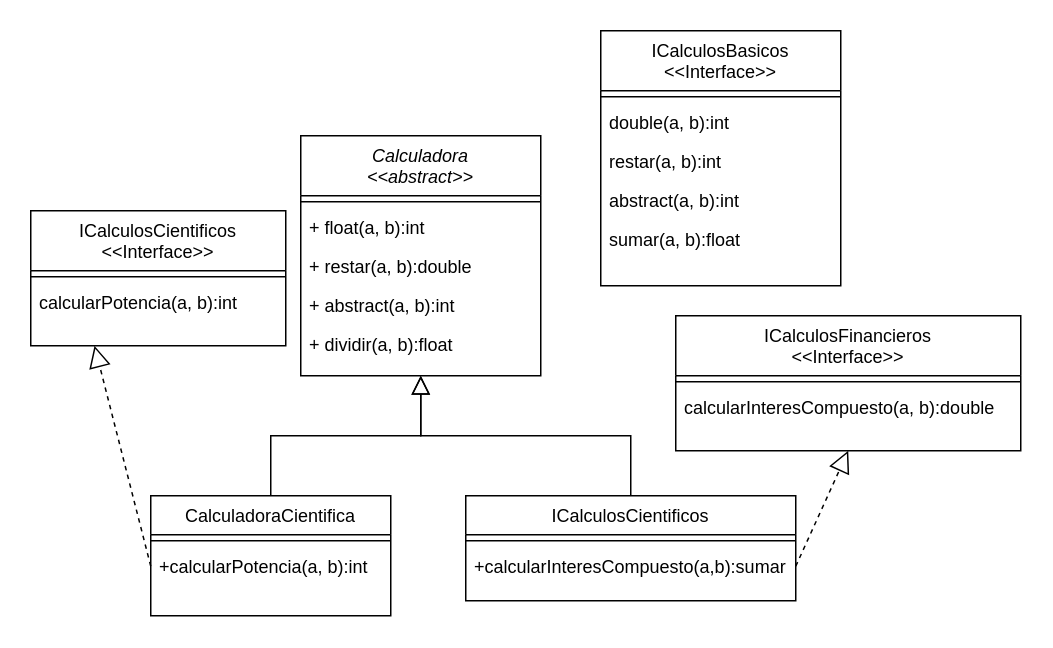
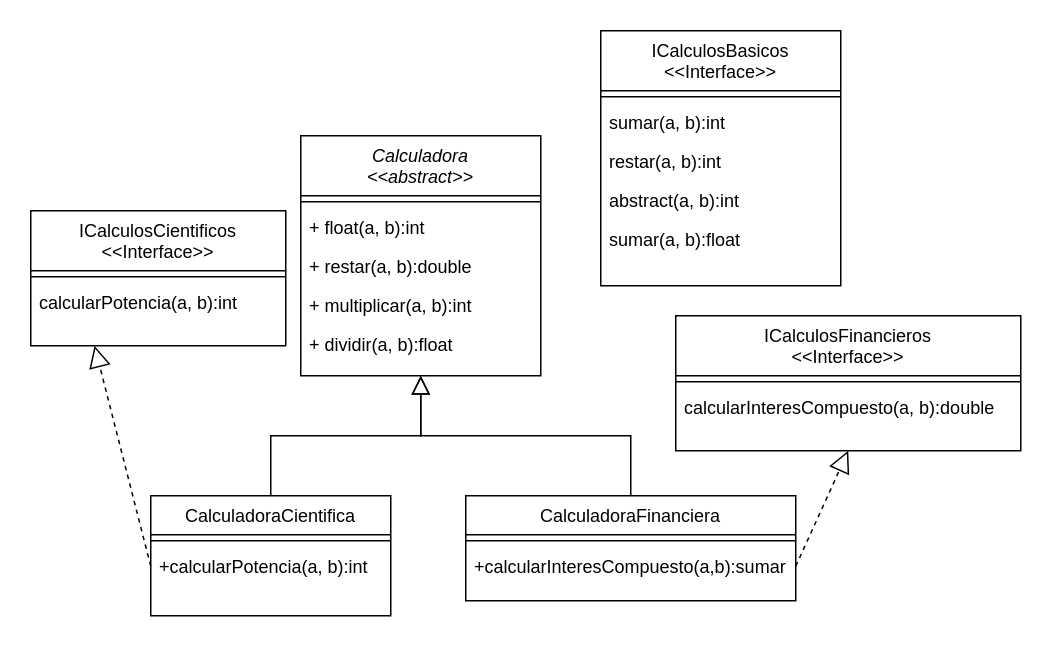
(678, 123) -> (675, 123)
(398, 306) -> (404, 306)
(630, 516) -> (630, 516)
